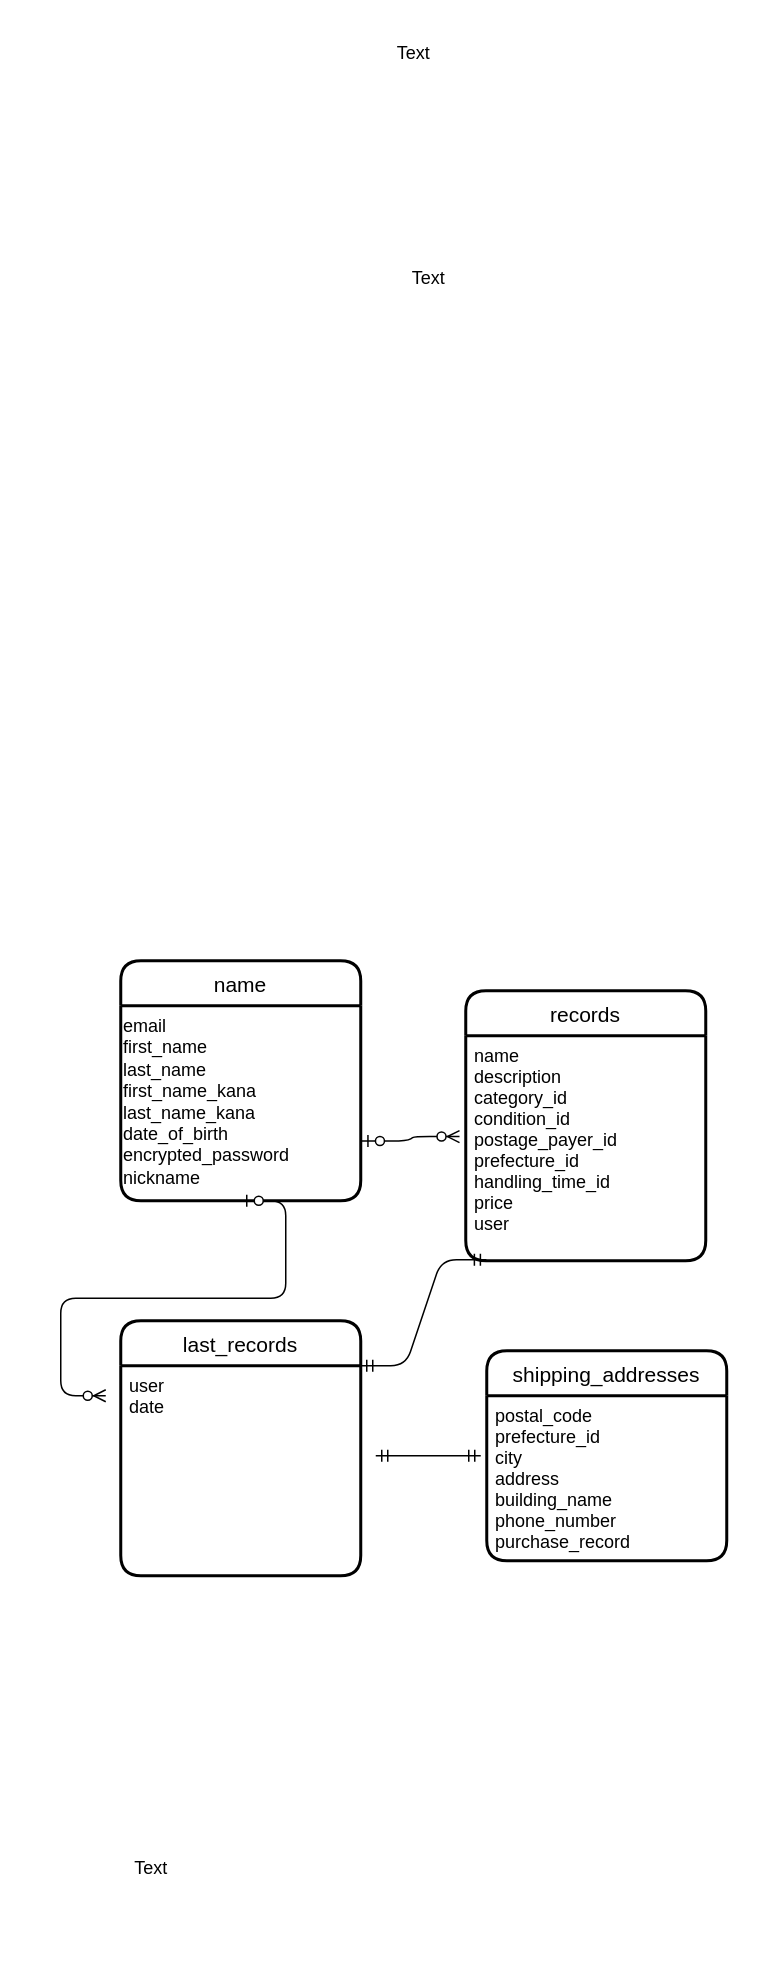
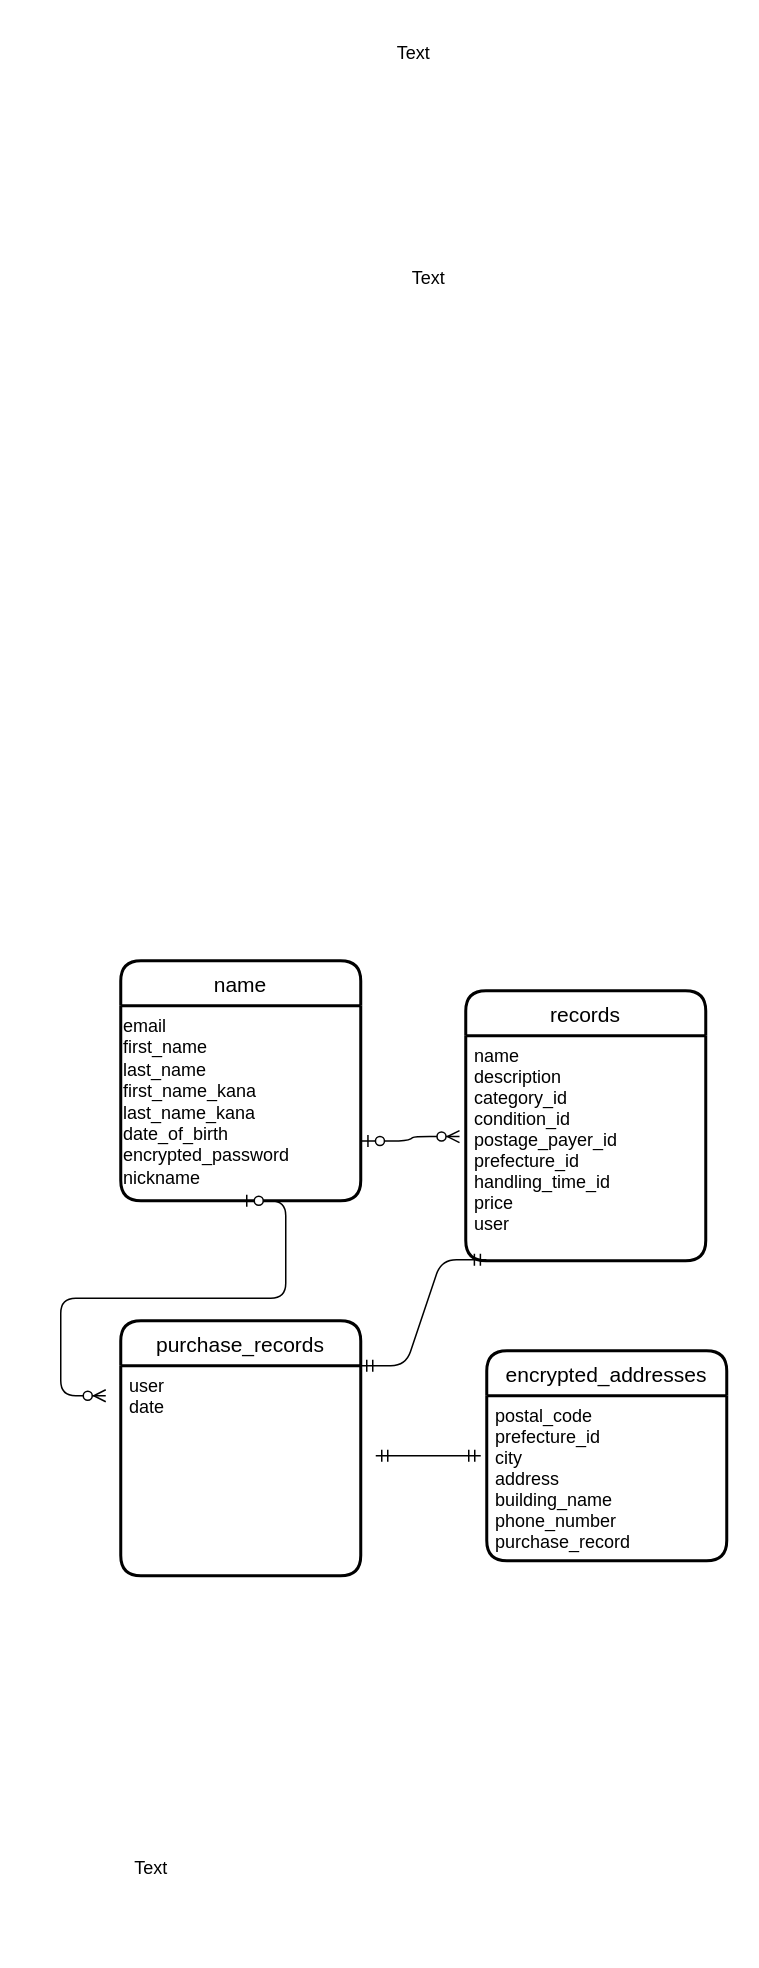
(240, 1345) -> (240, 1345)
(606, 1375) -> (606, 1375)
